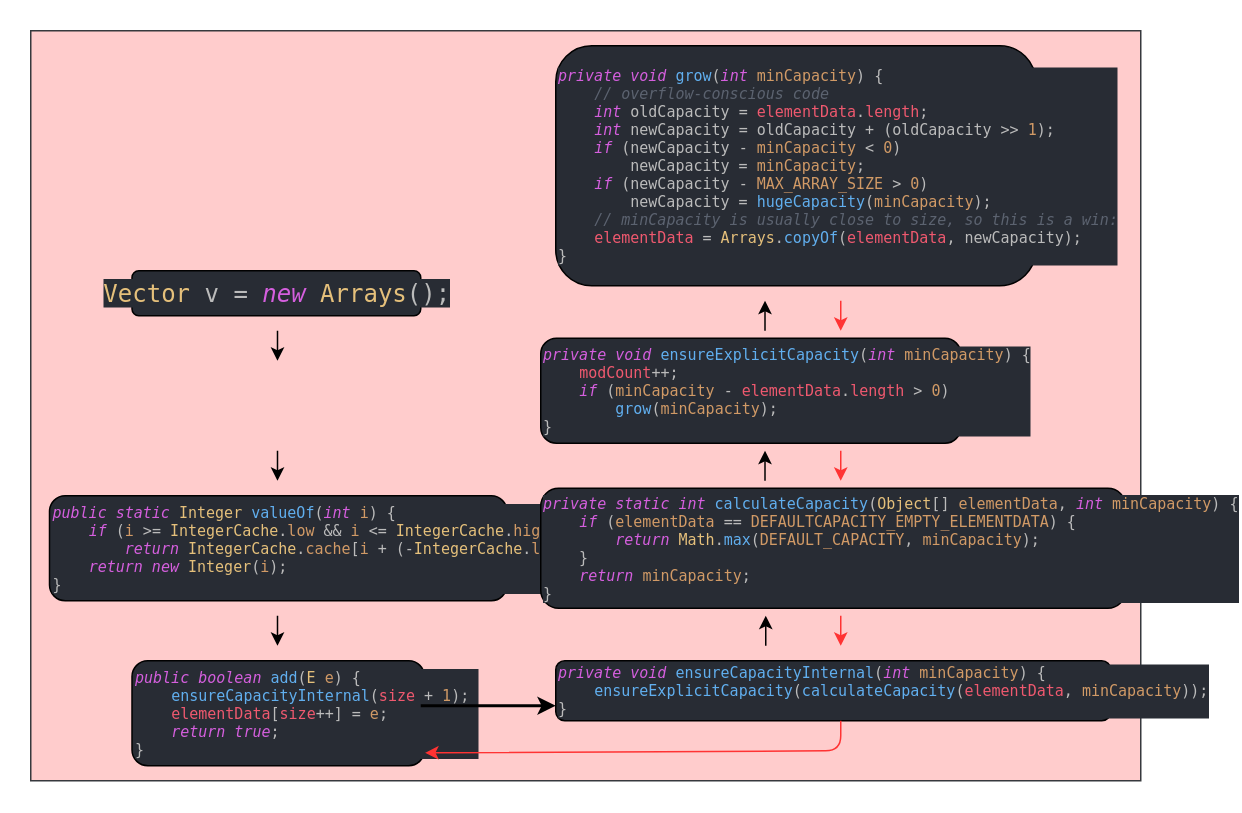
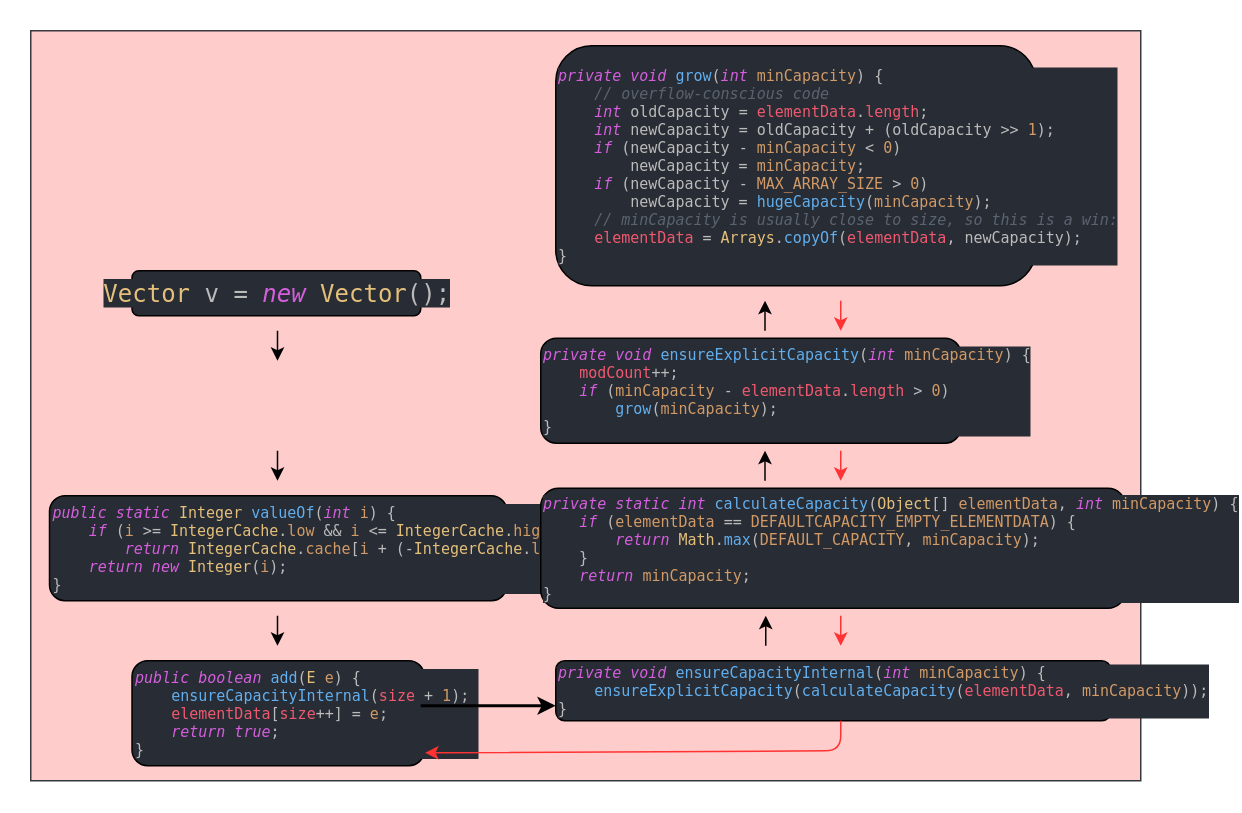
(278, 293) -> (278, 293)
